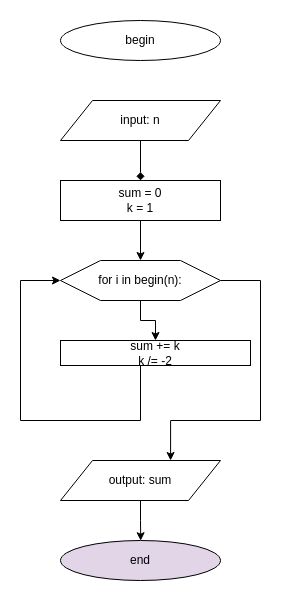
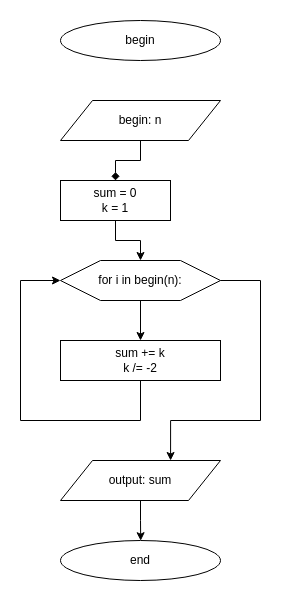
(141, 121) -> (141, 121)
(141, 201) -> (116, 201)
(156, 353) -> (141, 361)
(141, 561) -> (141, 561)
